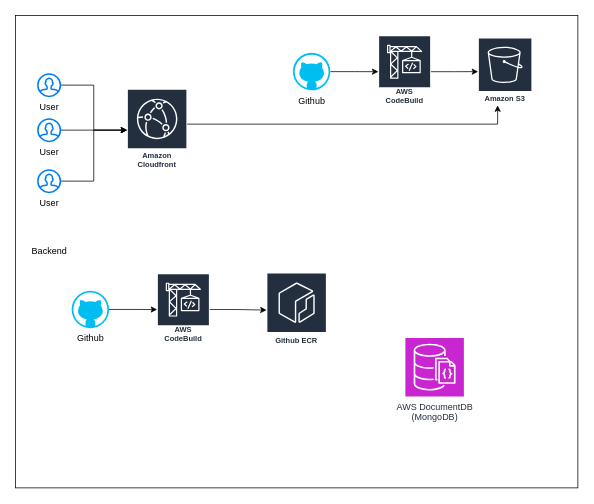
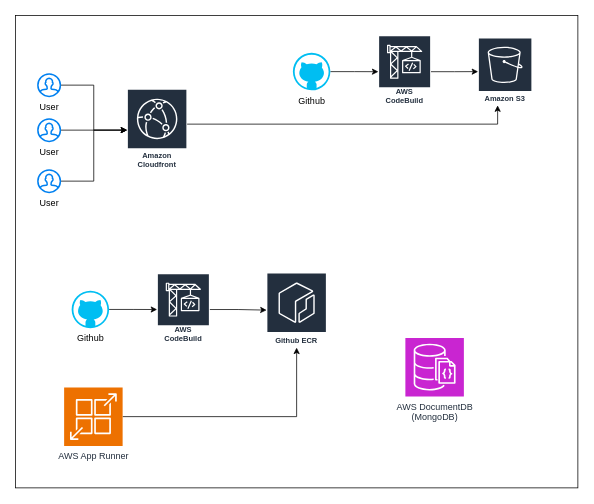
(49, 252) -> none
none -> (93, 417)
none -> (242, 417)
